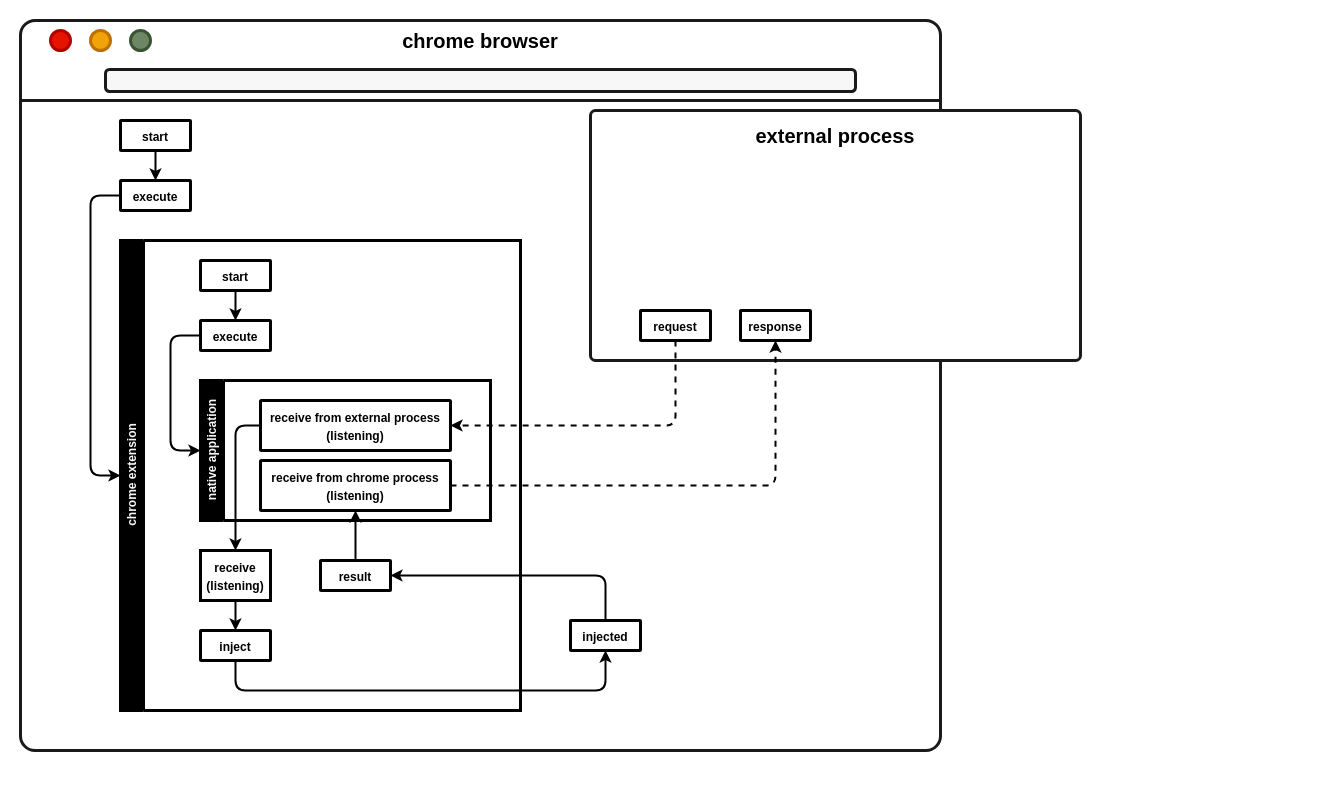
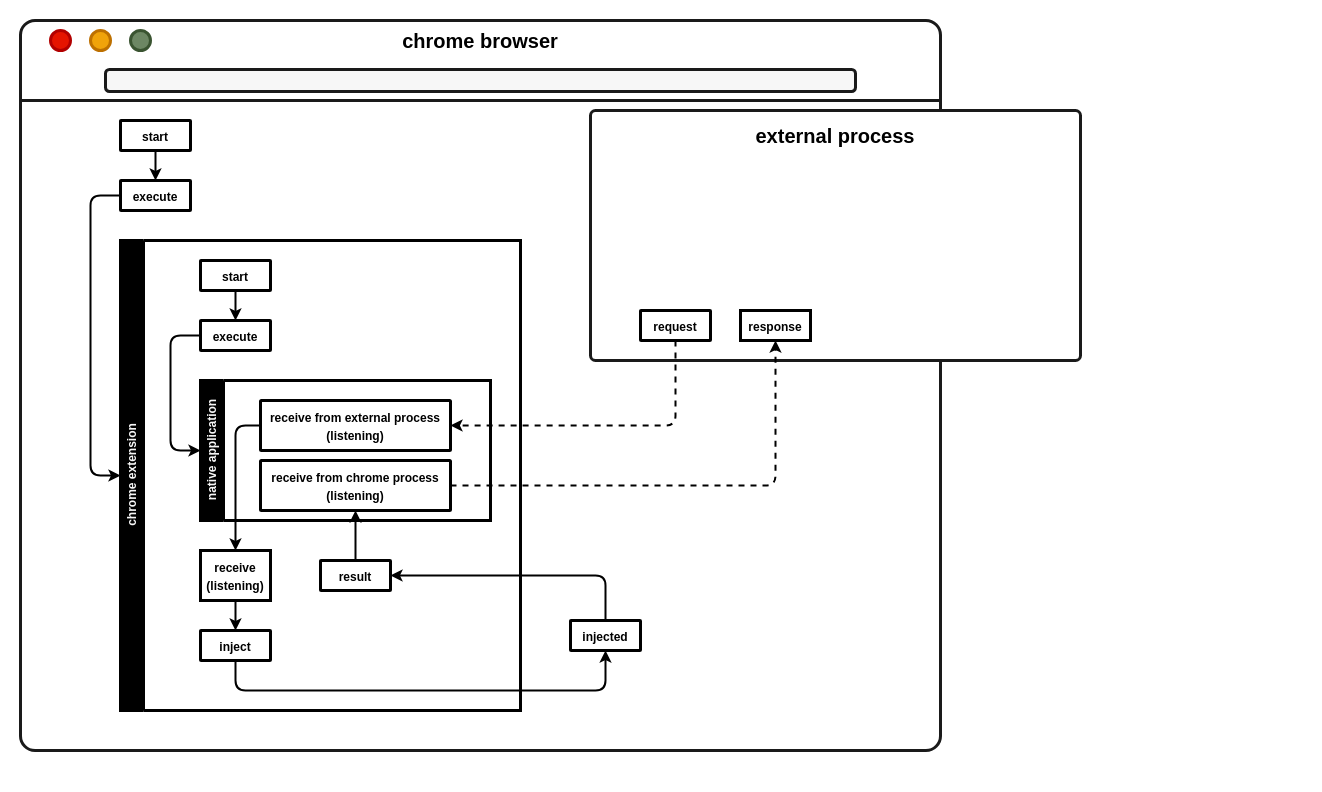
(776, 326) -> (776, 326)
